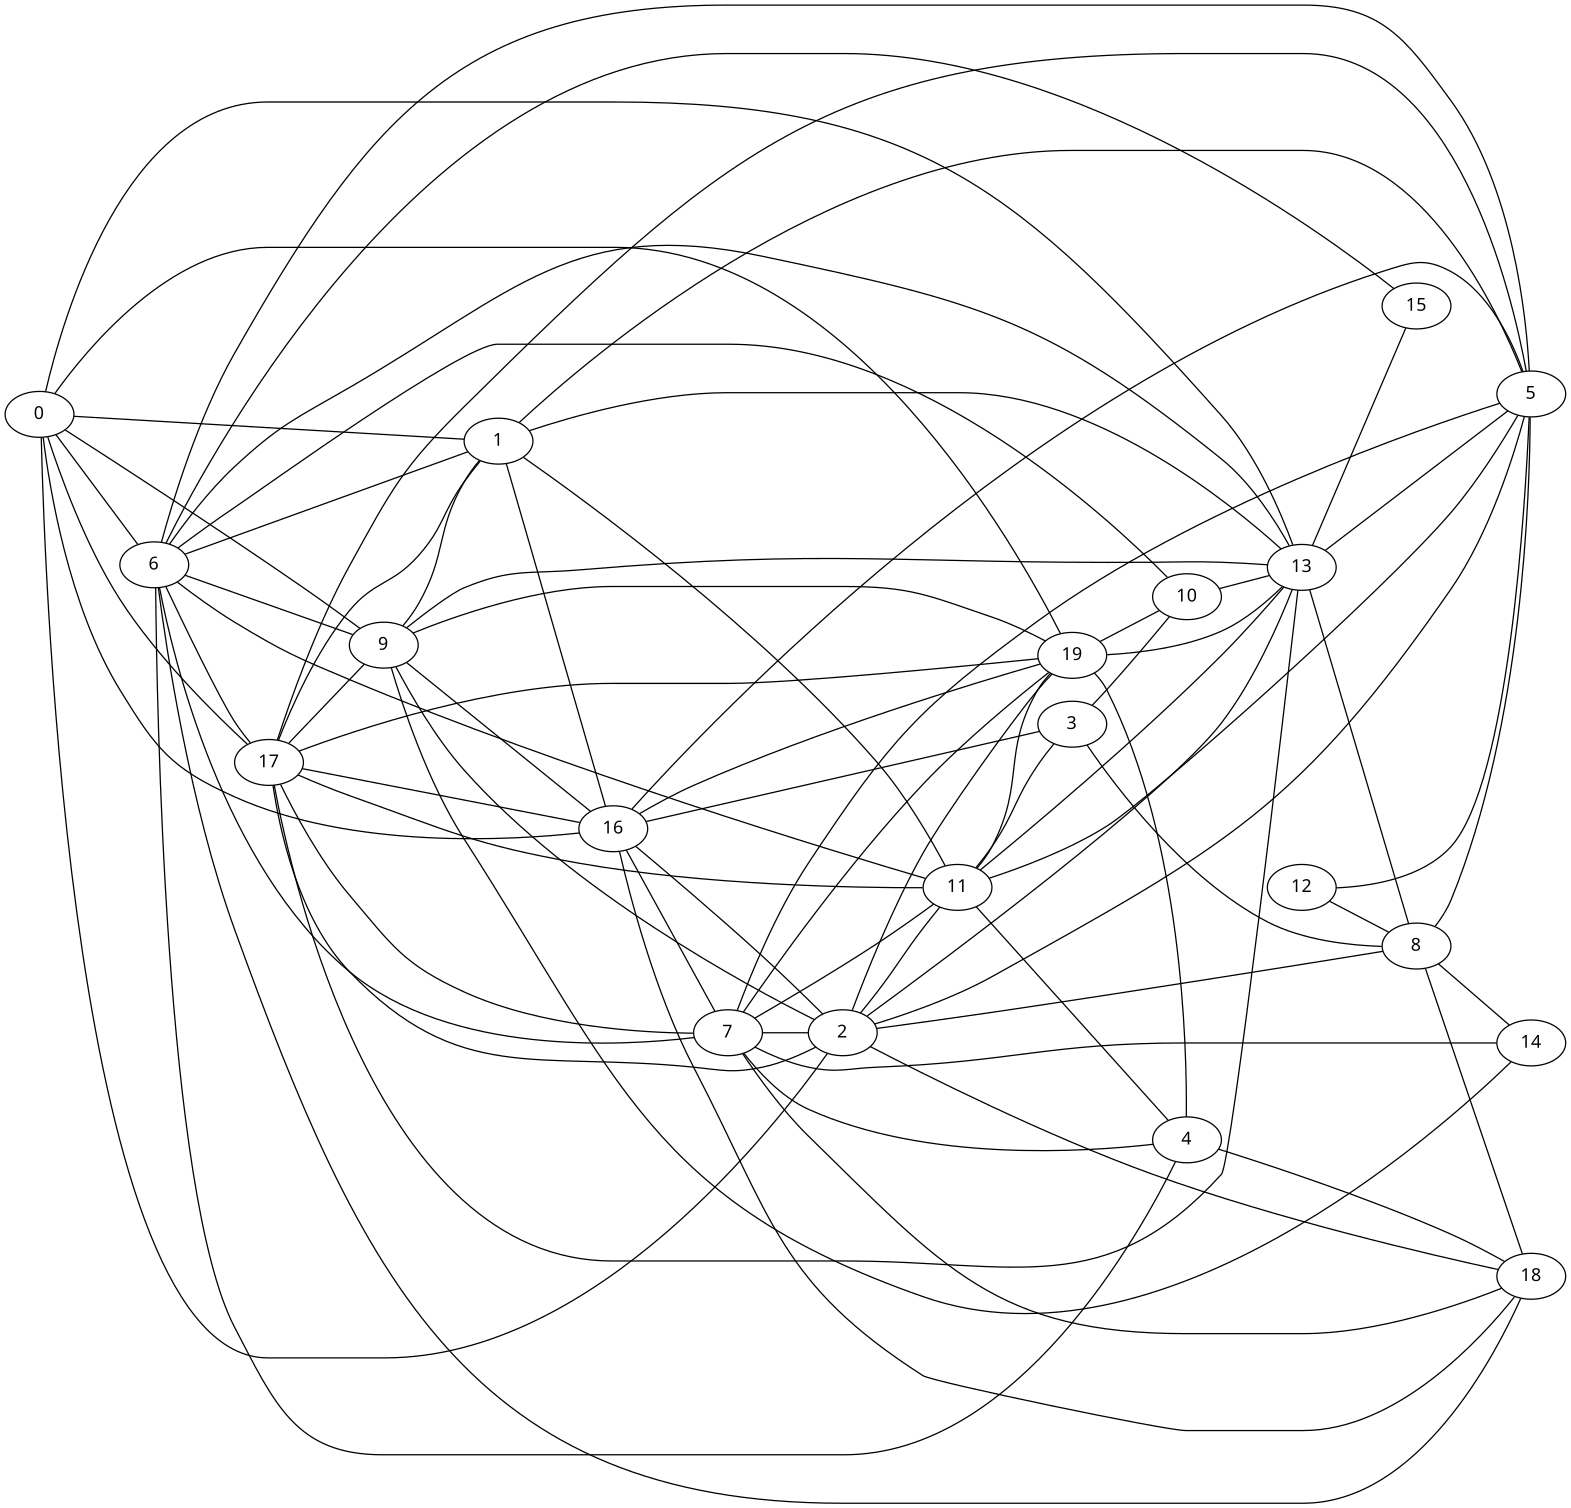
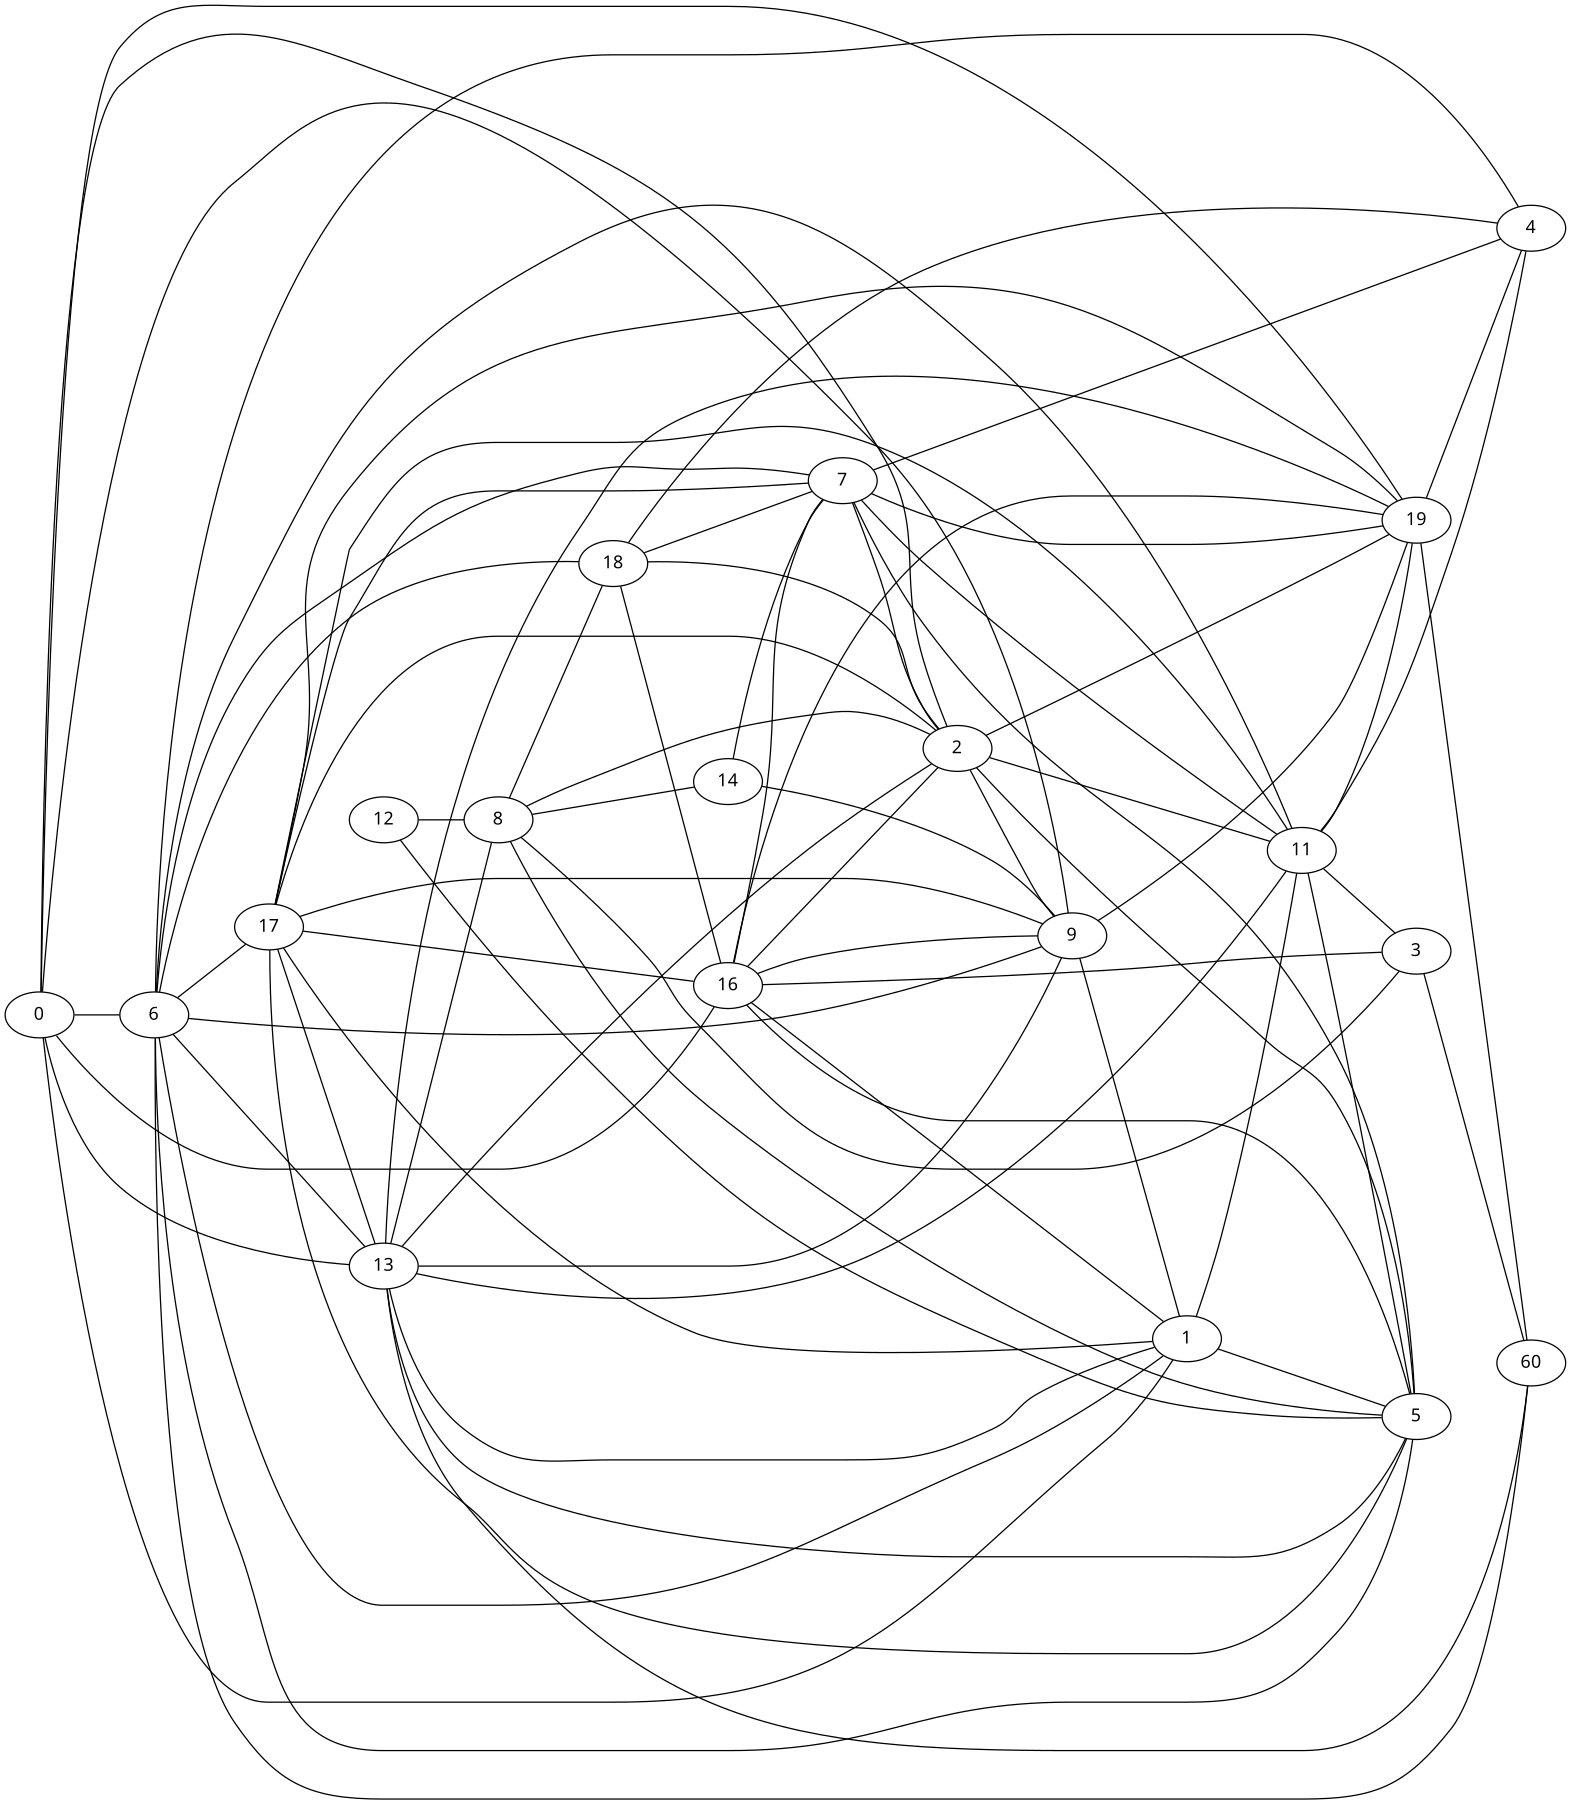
(1417, 306) -> none
(1187, 597) -> (1531, 1363)
(124, 606) -> none
